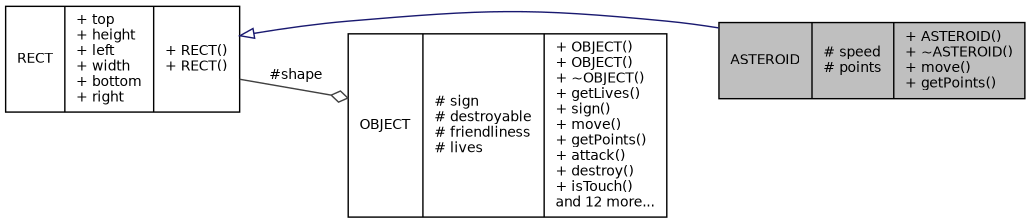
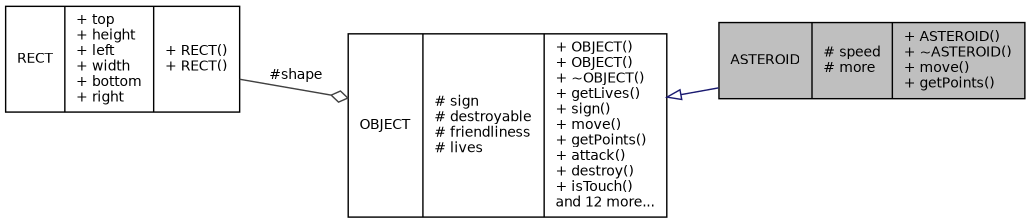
(486, 12) -> (700, 91)
(853, 68) -> (849, 68)
